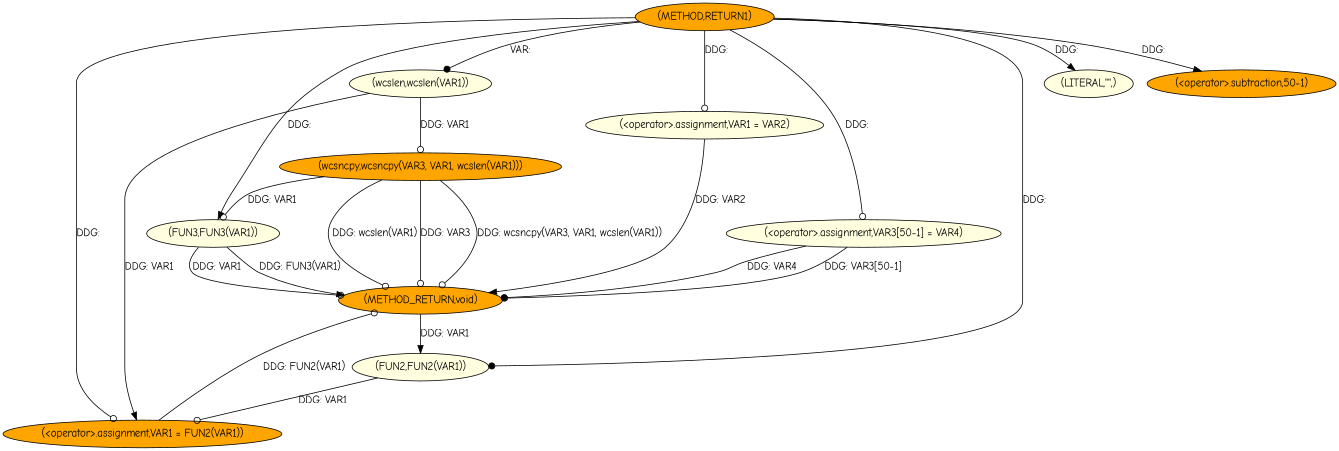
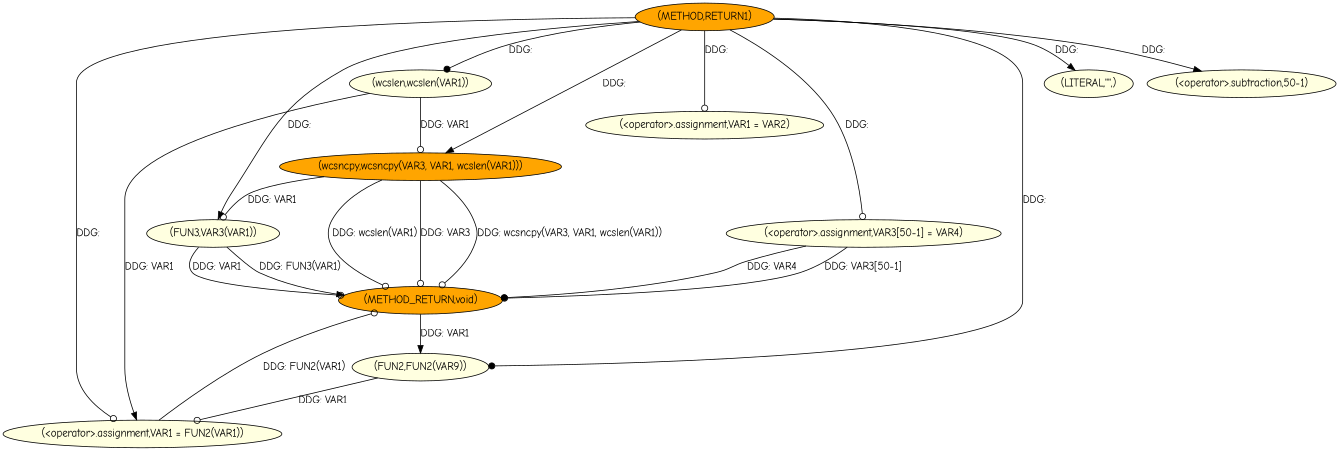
(522, 50) -> (522, 50)
(1242, 84) -> (1242, 84)
none -> (567, 90)
(213, 233) -> (213, 233)
(640, 261) -> none
(421, 367) -> (421, 367)
(142, 434) -> (142, 434)
